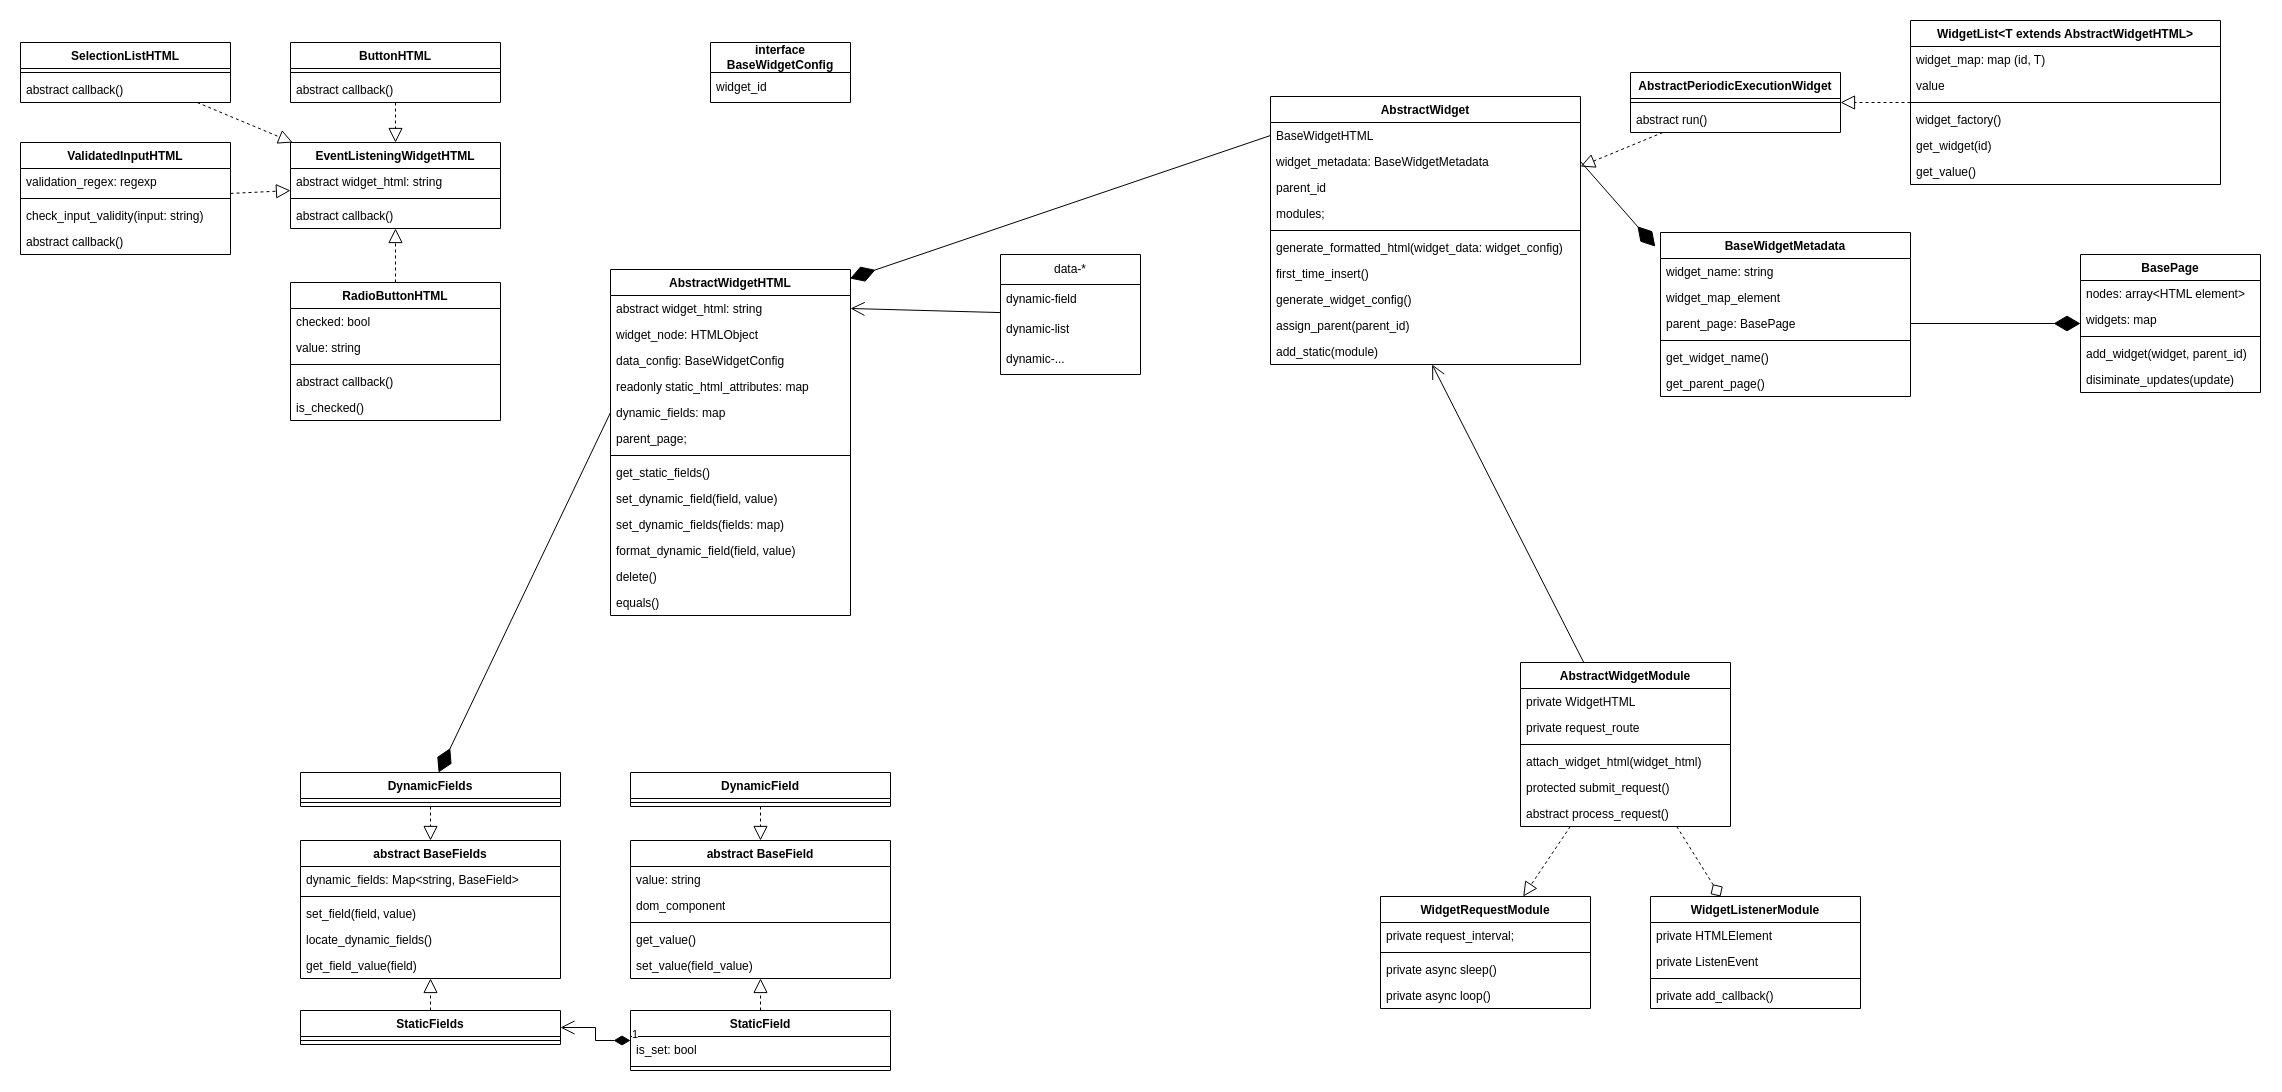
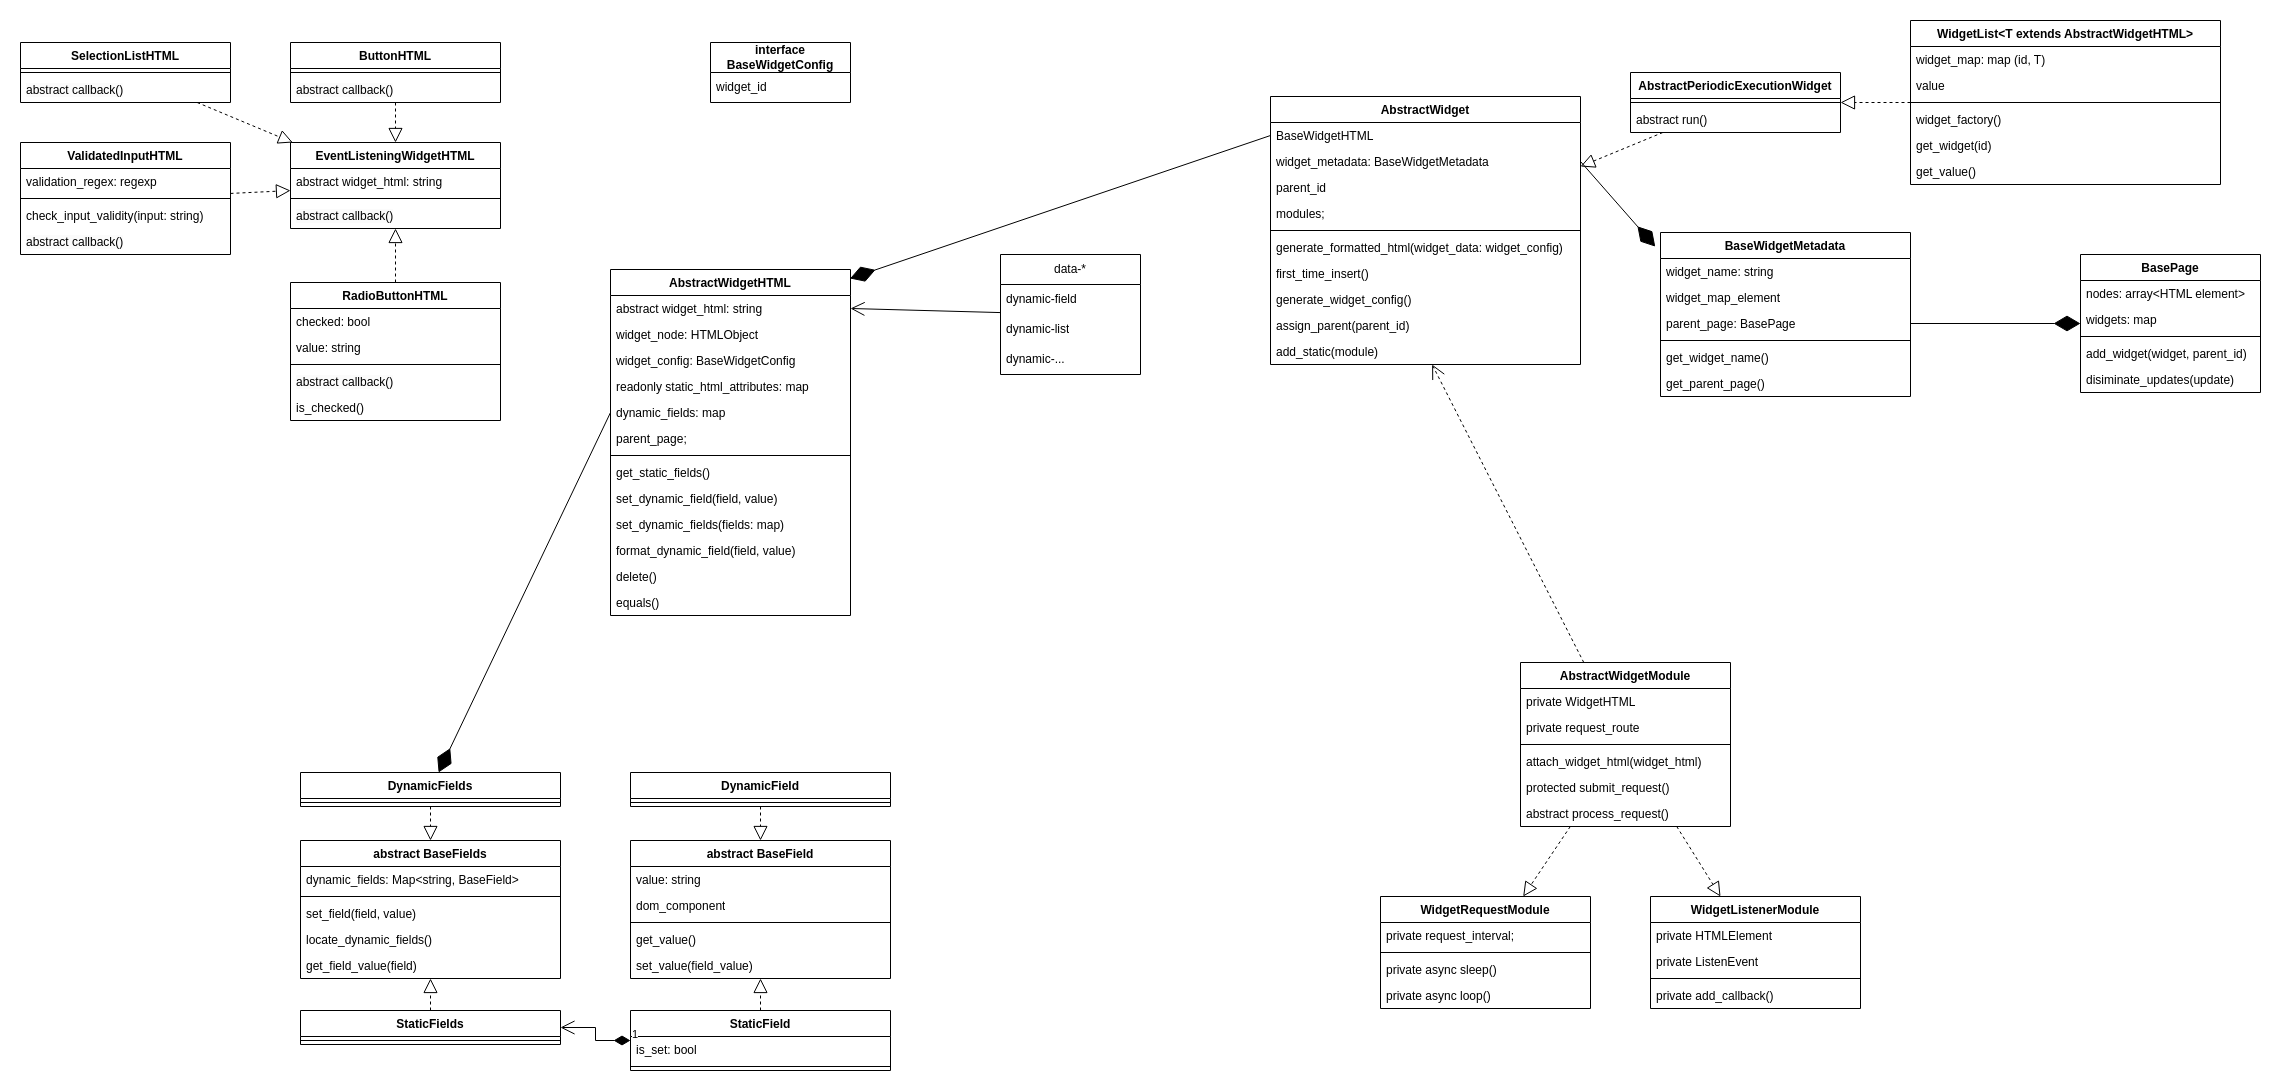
(706, 362) -> (711, 362)
(1508, 514) -> (1508, 514)
(1712, 883) -> (1712, 884)
